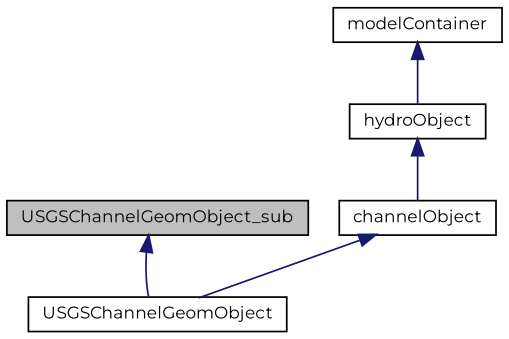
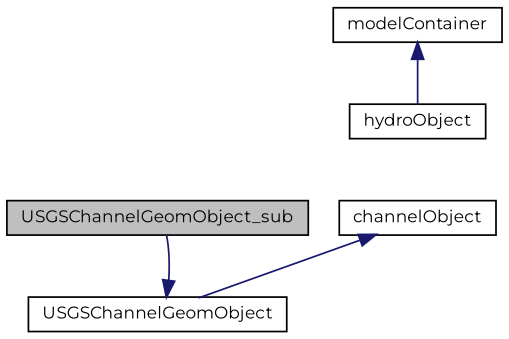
(418, 179) -> none
(146, 275) -> (169, 258)
